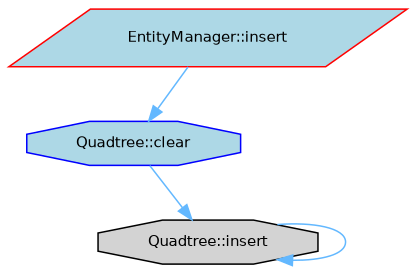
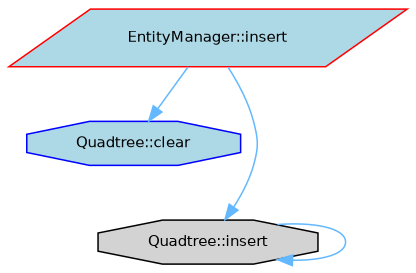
(166, 187) -> (257, 137)
